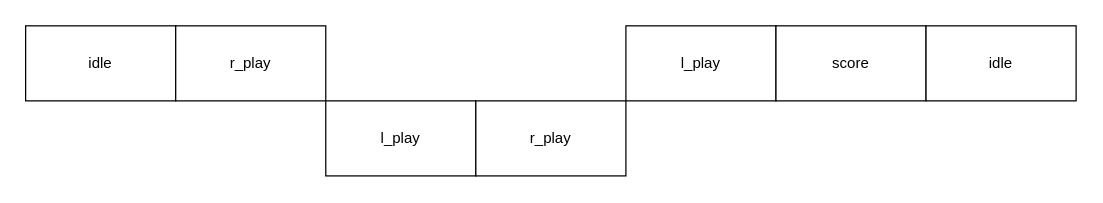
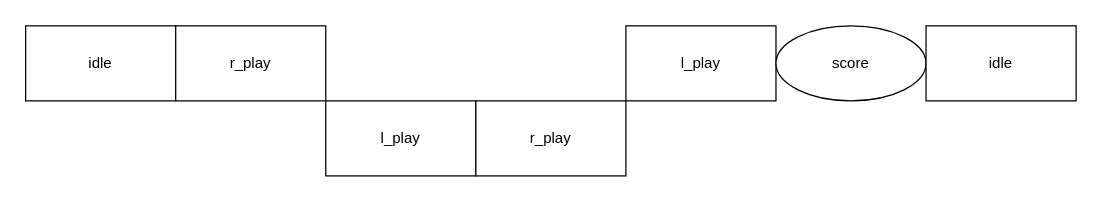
(851, 63) -> (851, 63)
